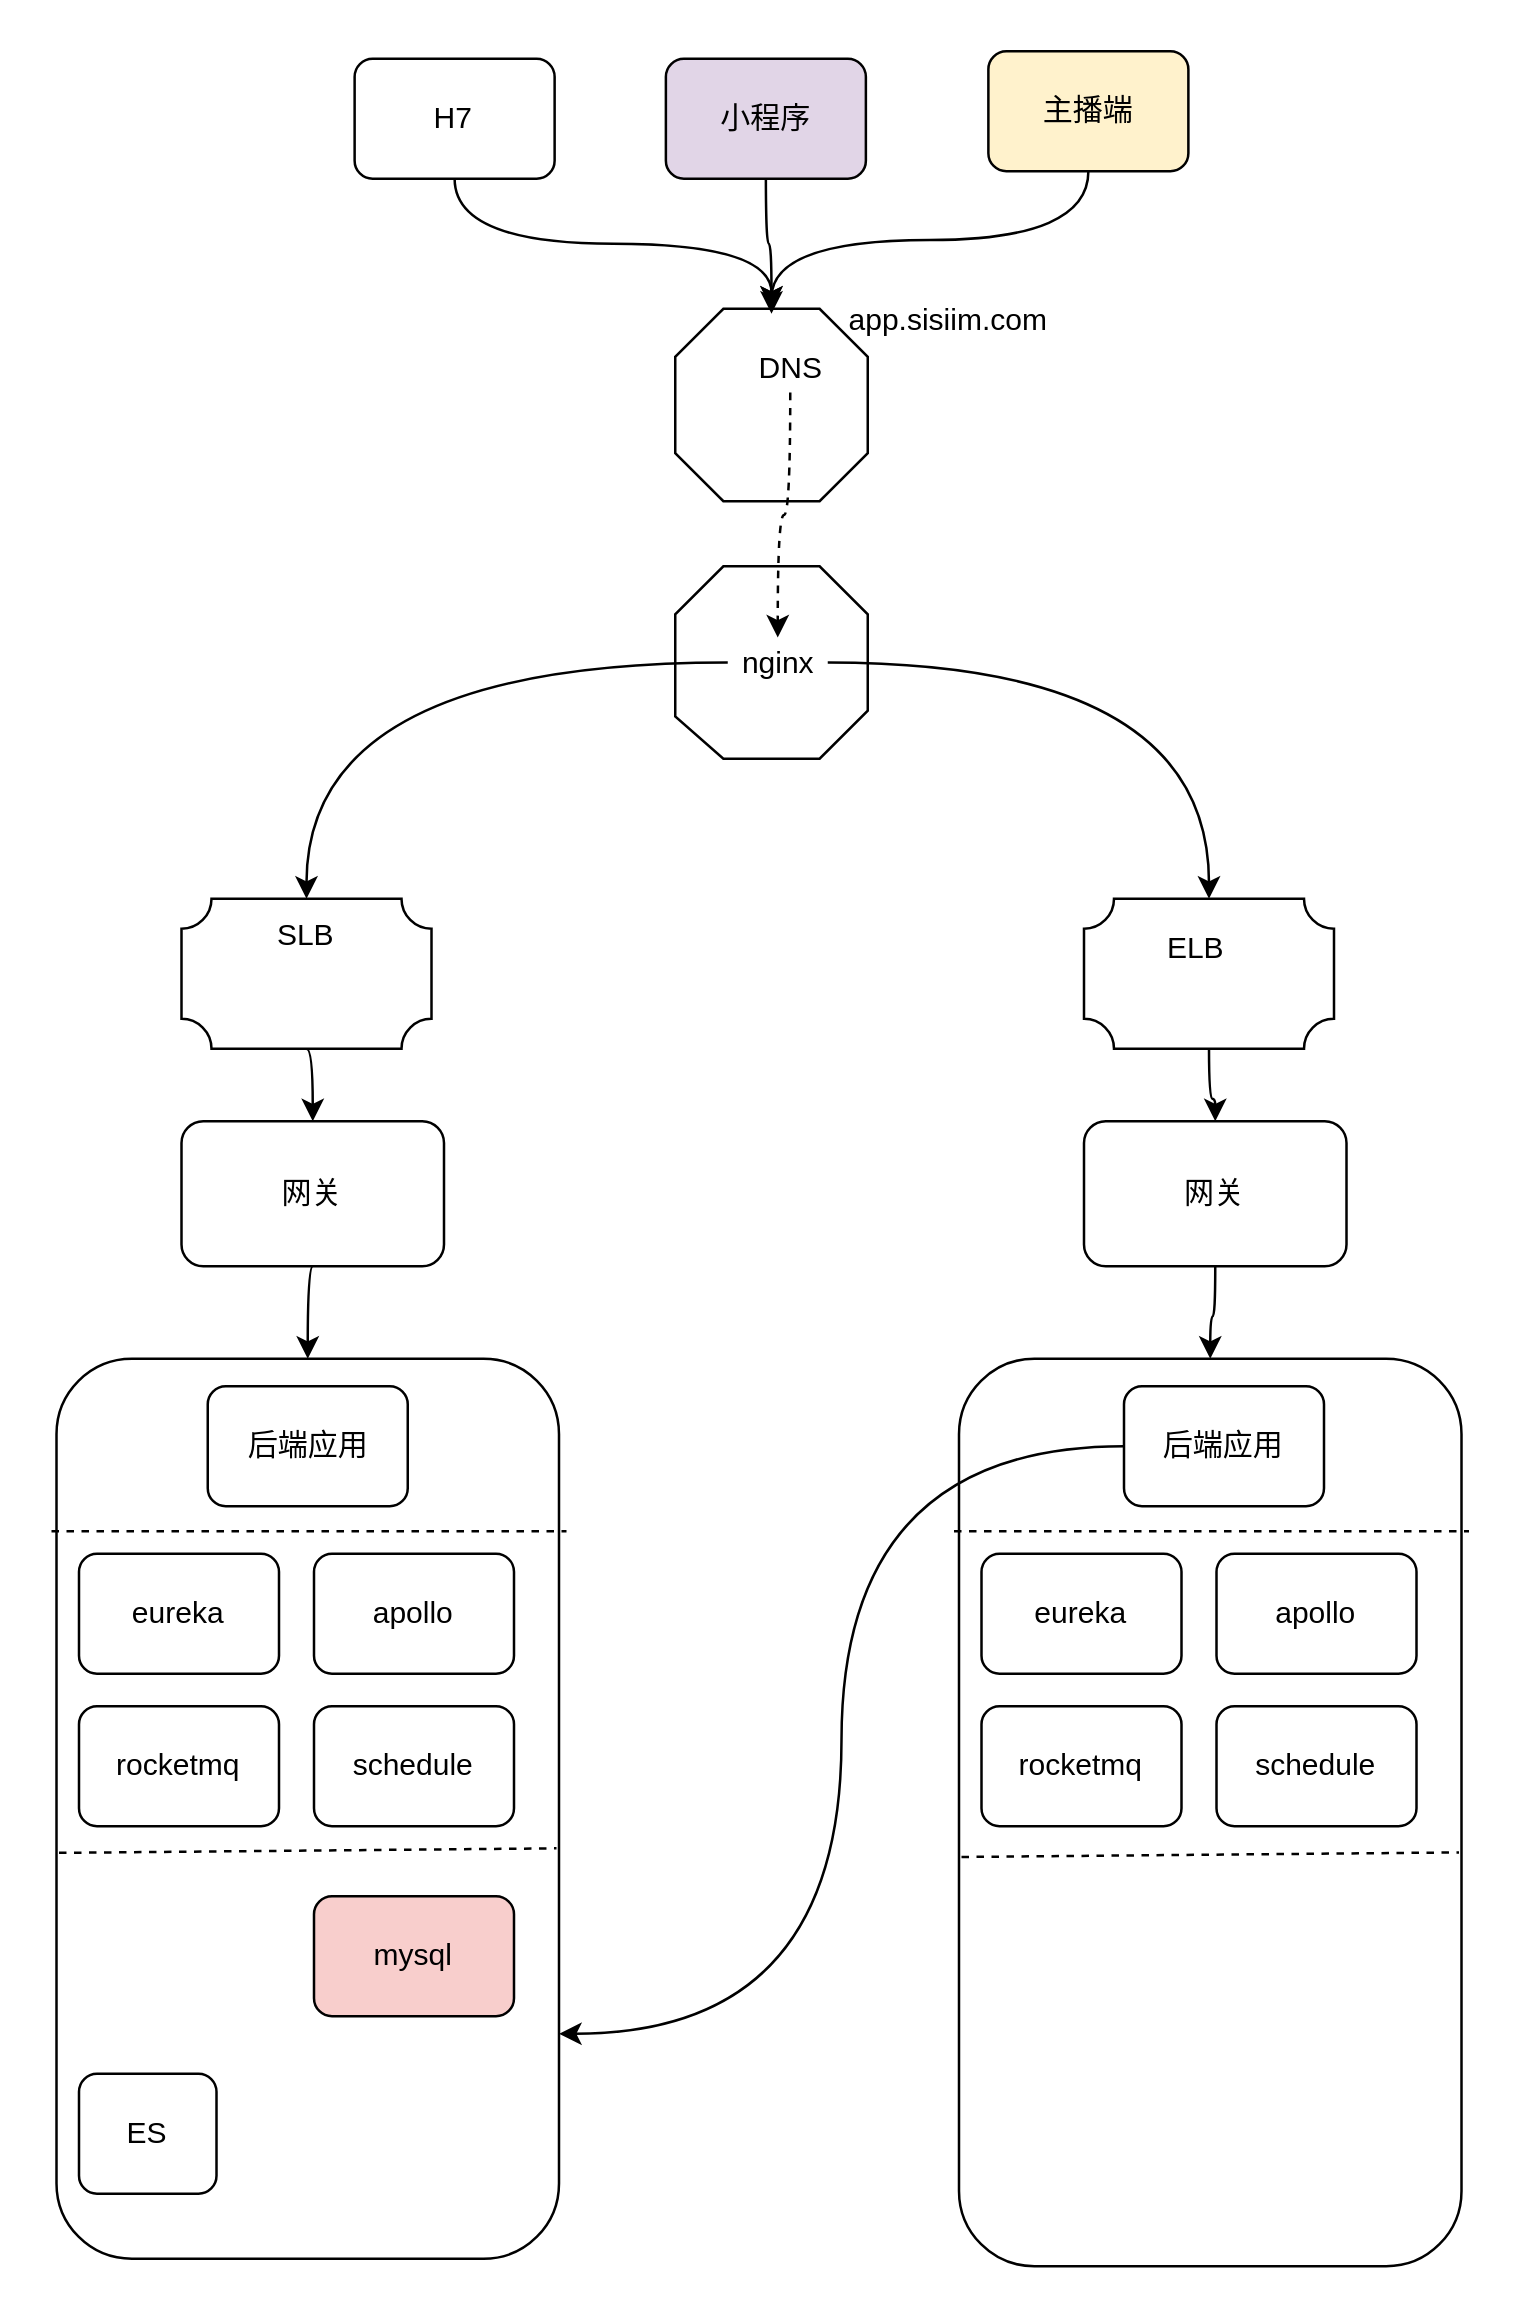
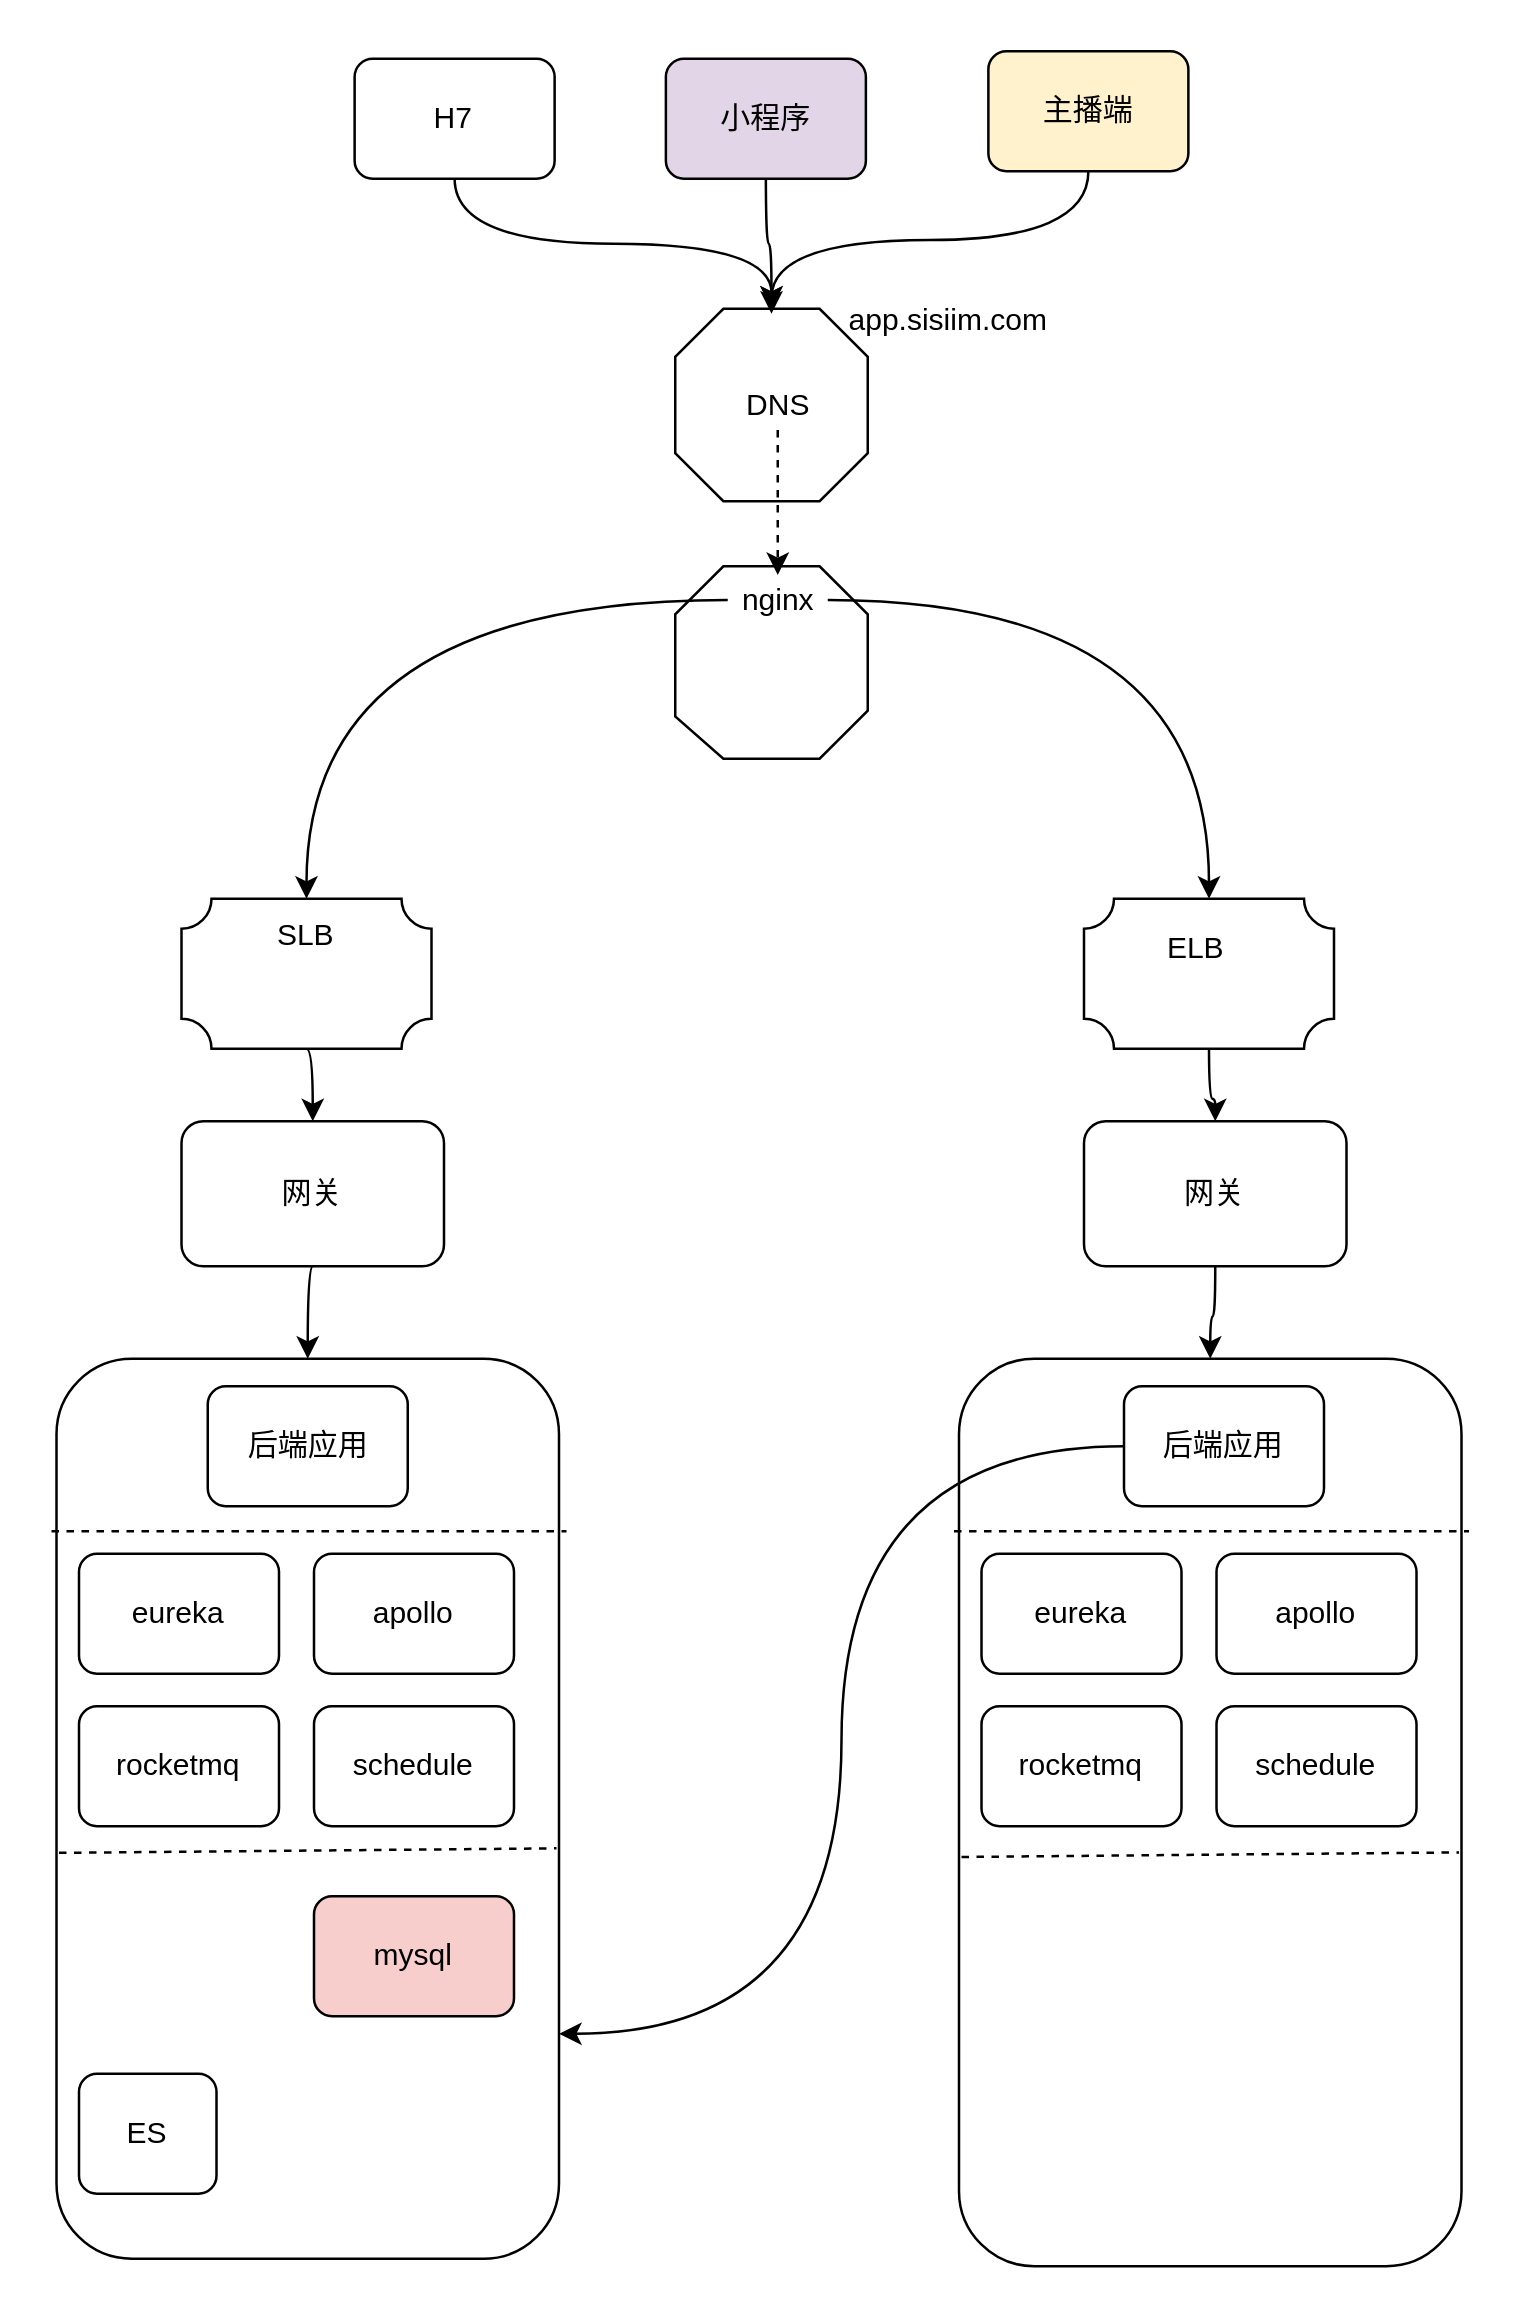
(790, 368) -> (778, 405)
(778, 663) -> (778, 600)
